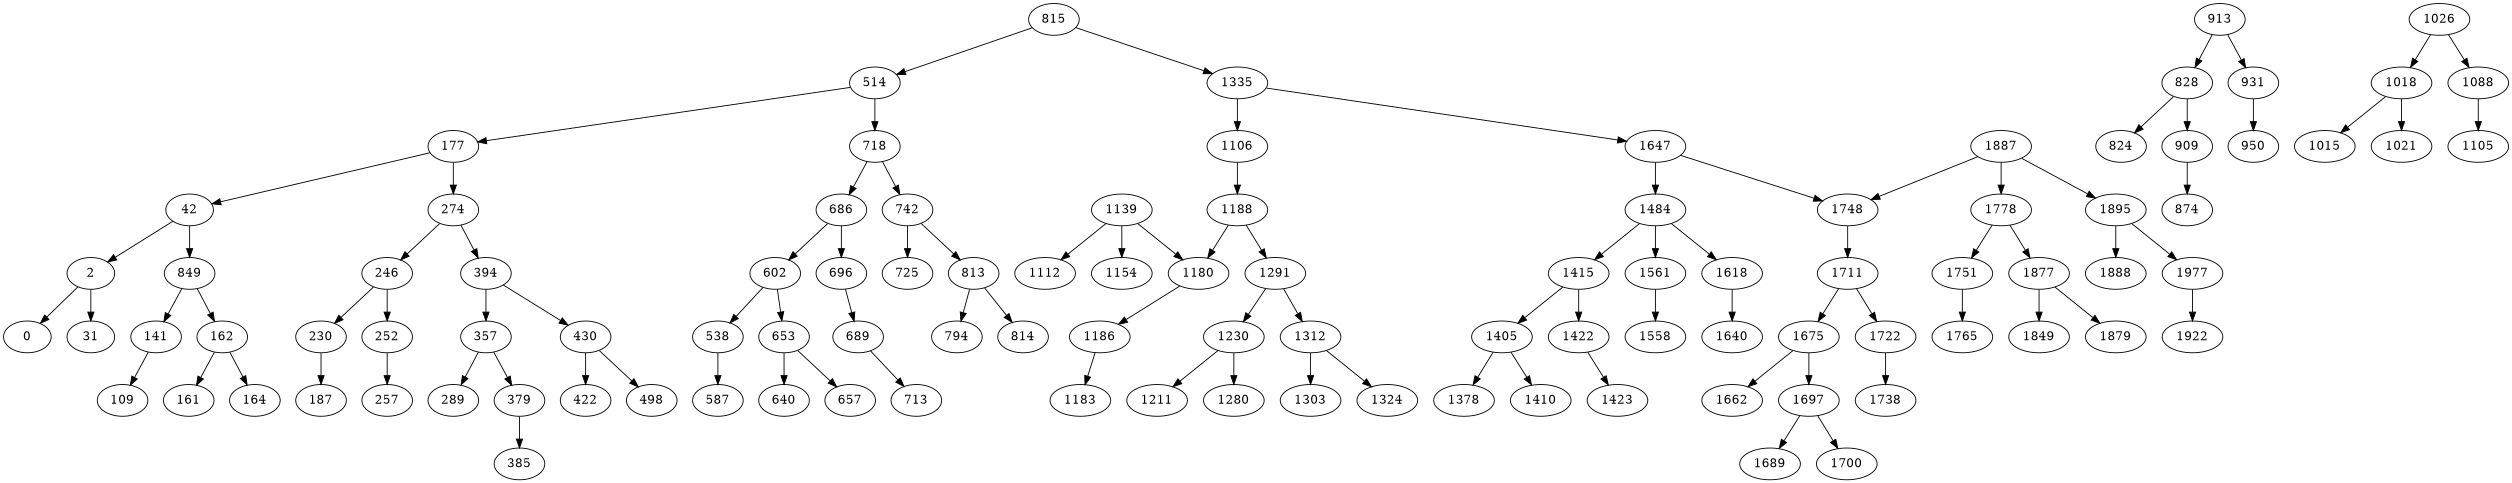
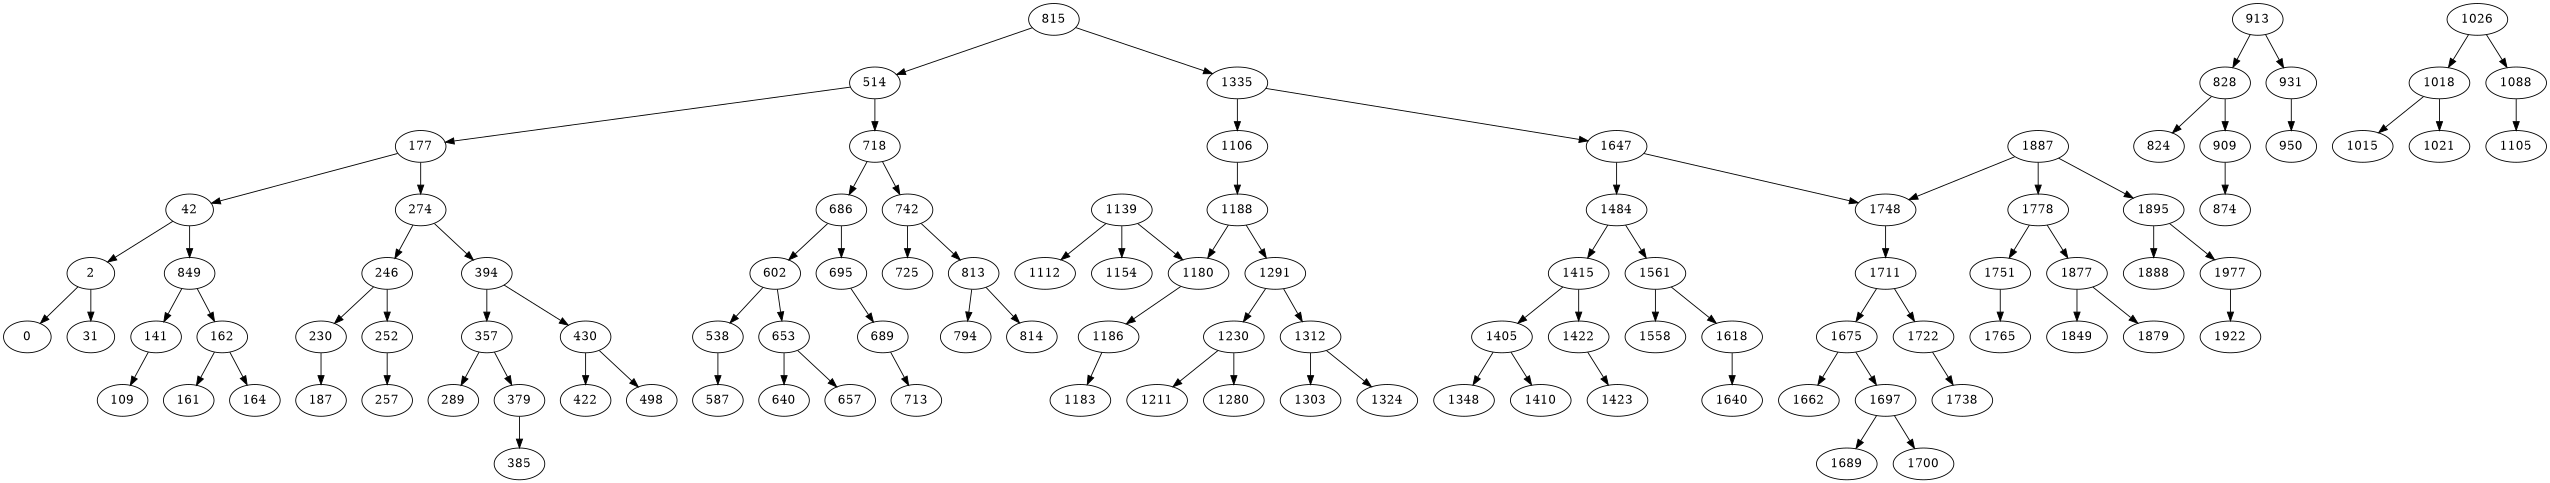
(1690, 239) -> (1690, 302)
(841, 273) -> (841, 273)
(1464, 400) -> (1464, 400)
